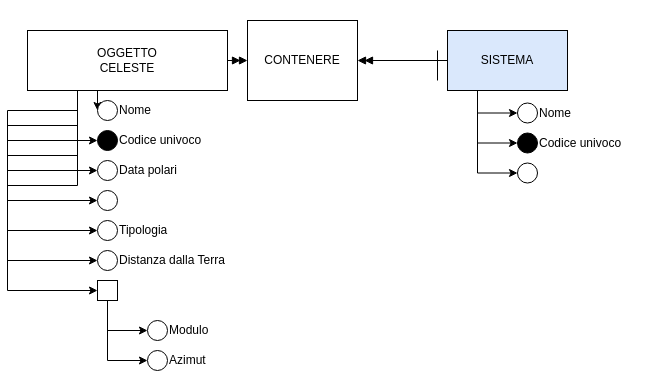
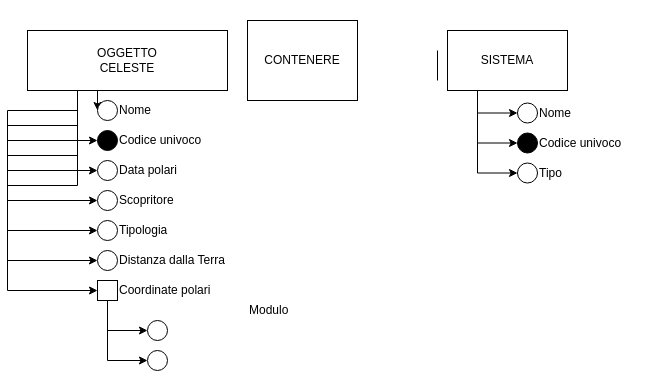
(230, 61) -> none
(410, 61) -> none
(508, 61) -> (508, 61)
none -> (578, 173)
none -> (148, 201)
none -> (168, 291)
(218, 331) -> (298, 311)
(218, 361) -> none
